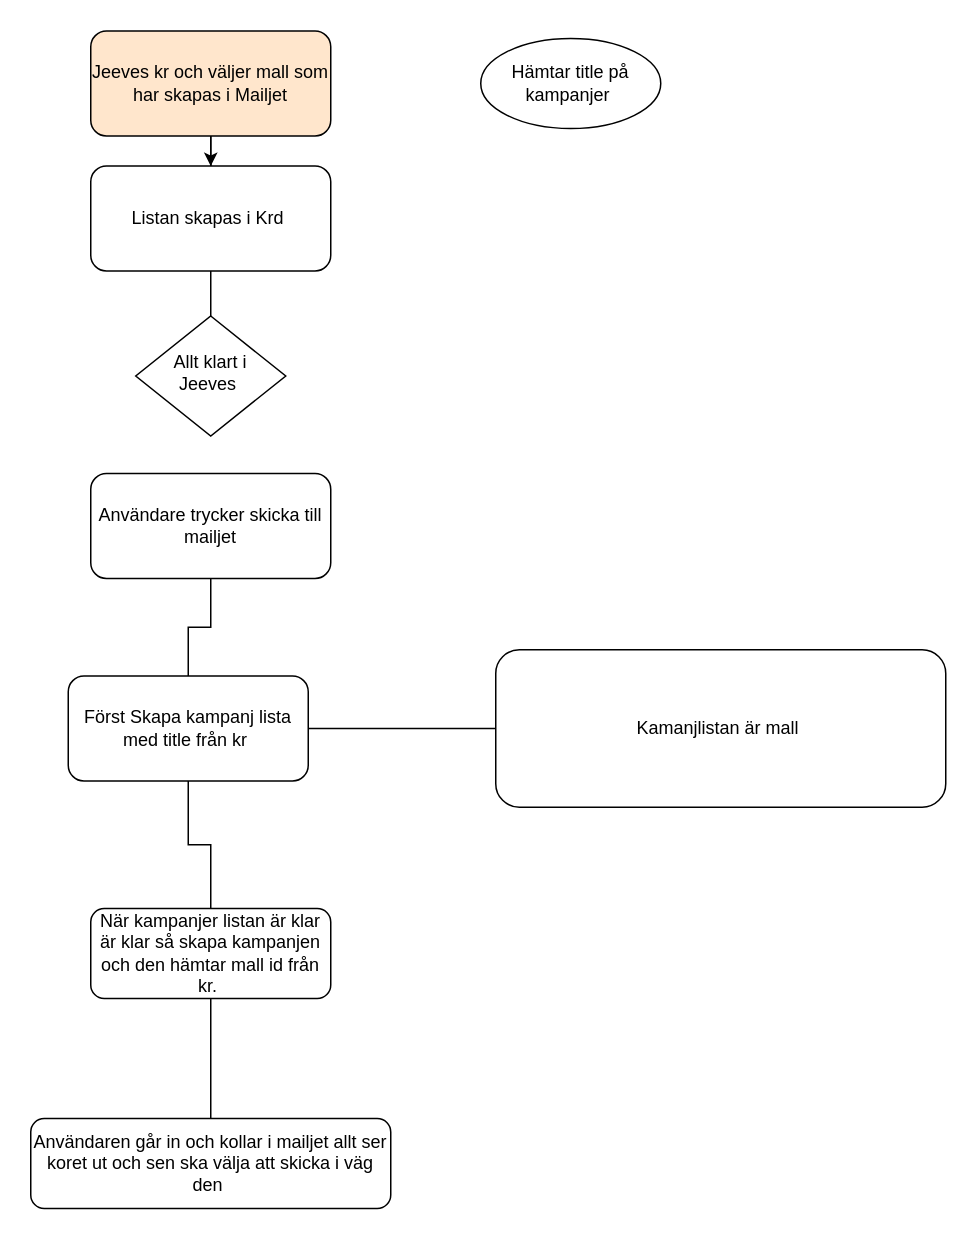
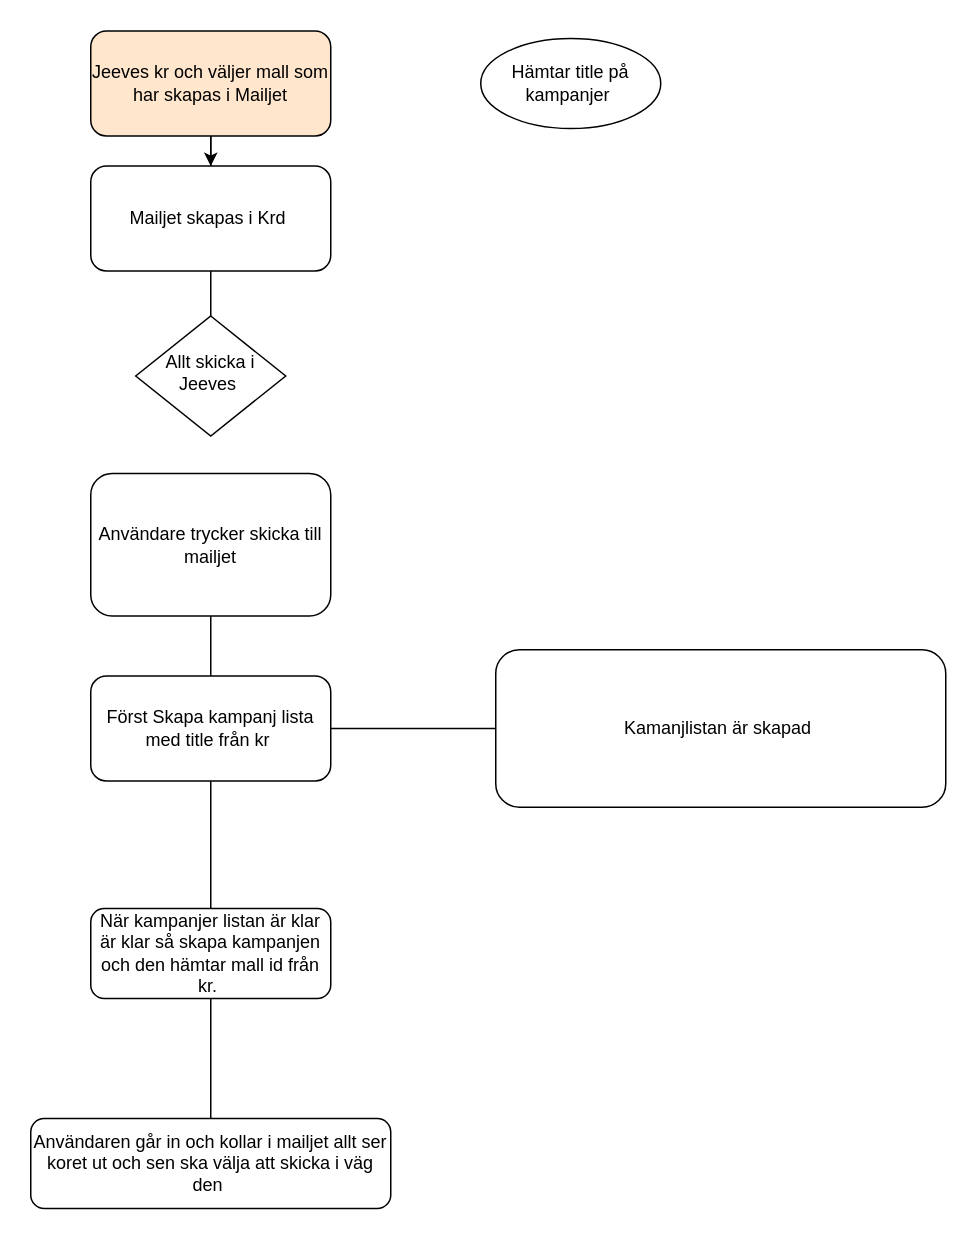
(211, 218) -> (211, 218)
(211, 373) -> (211, 373)
(211, 526) -> (211, 545)
(188, 728) -> (211, 728)
(721, 728) -> (721, 728)
